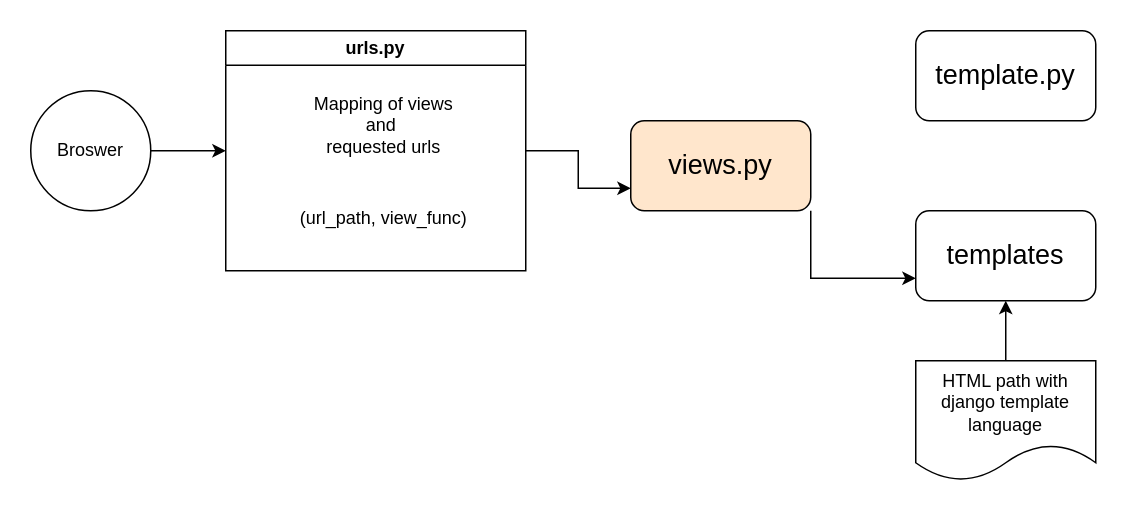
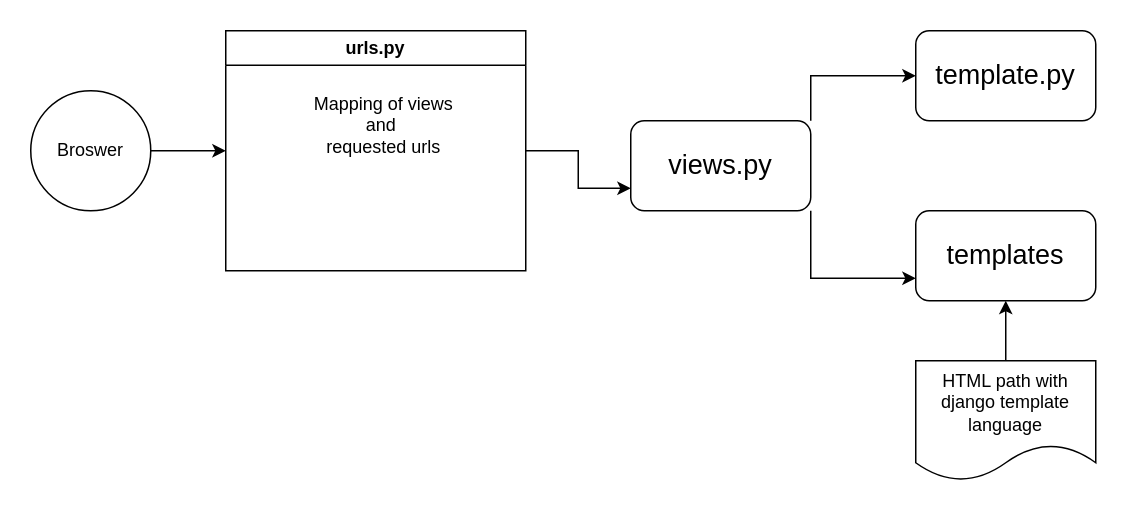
none -> (836, 76)
(721, 166) -> (721, 166)
(383, 218) -> none
